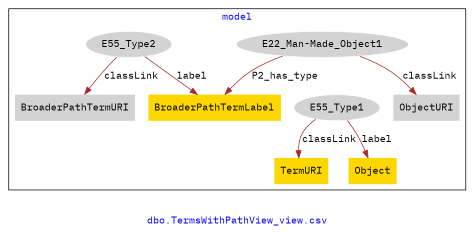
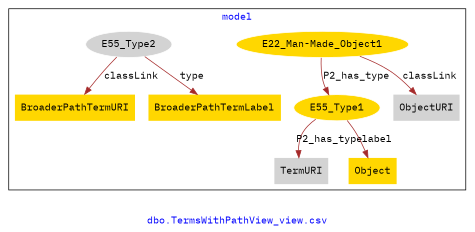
(322, 44) -> (322, 44)
(254, 69) -> (322, 73)
(192, 76) -> (192, 76)
(75, 108) -> (75, 108)
(337, 108) -> (337, 108)
(329, 139) -> (329, 139)
(301, 171) -> (301, 171)
